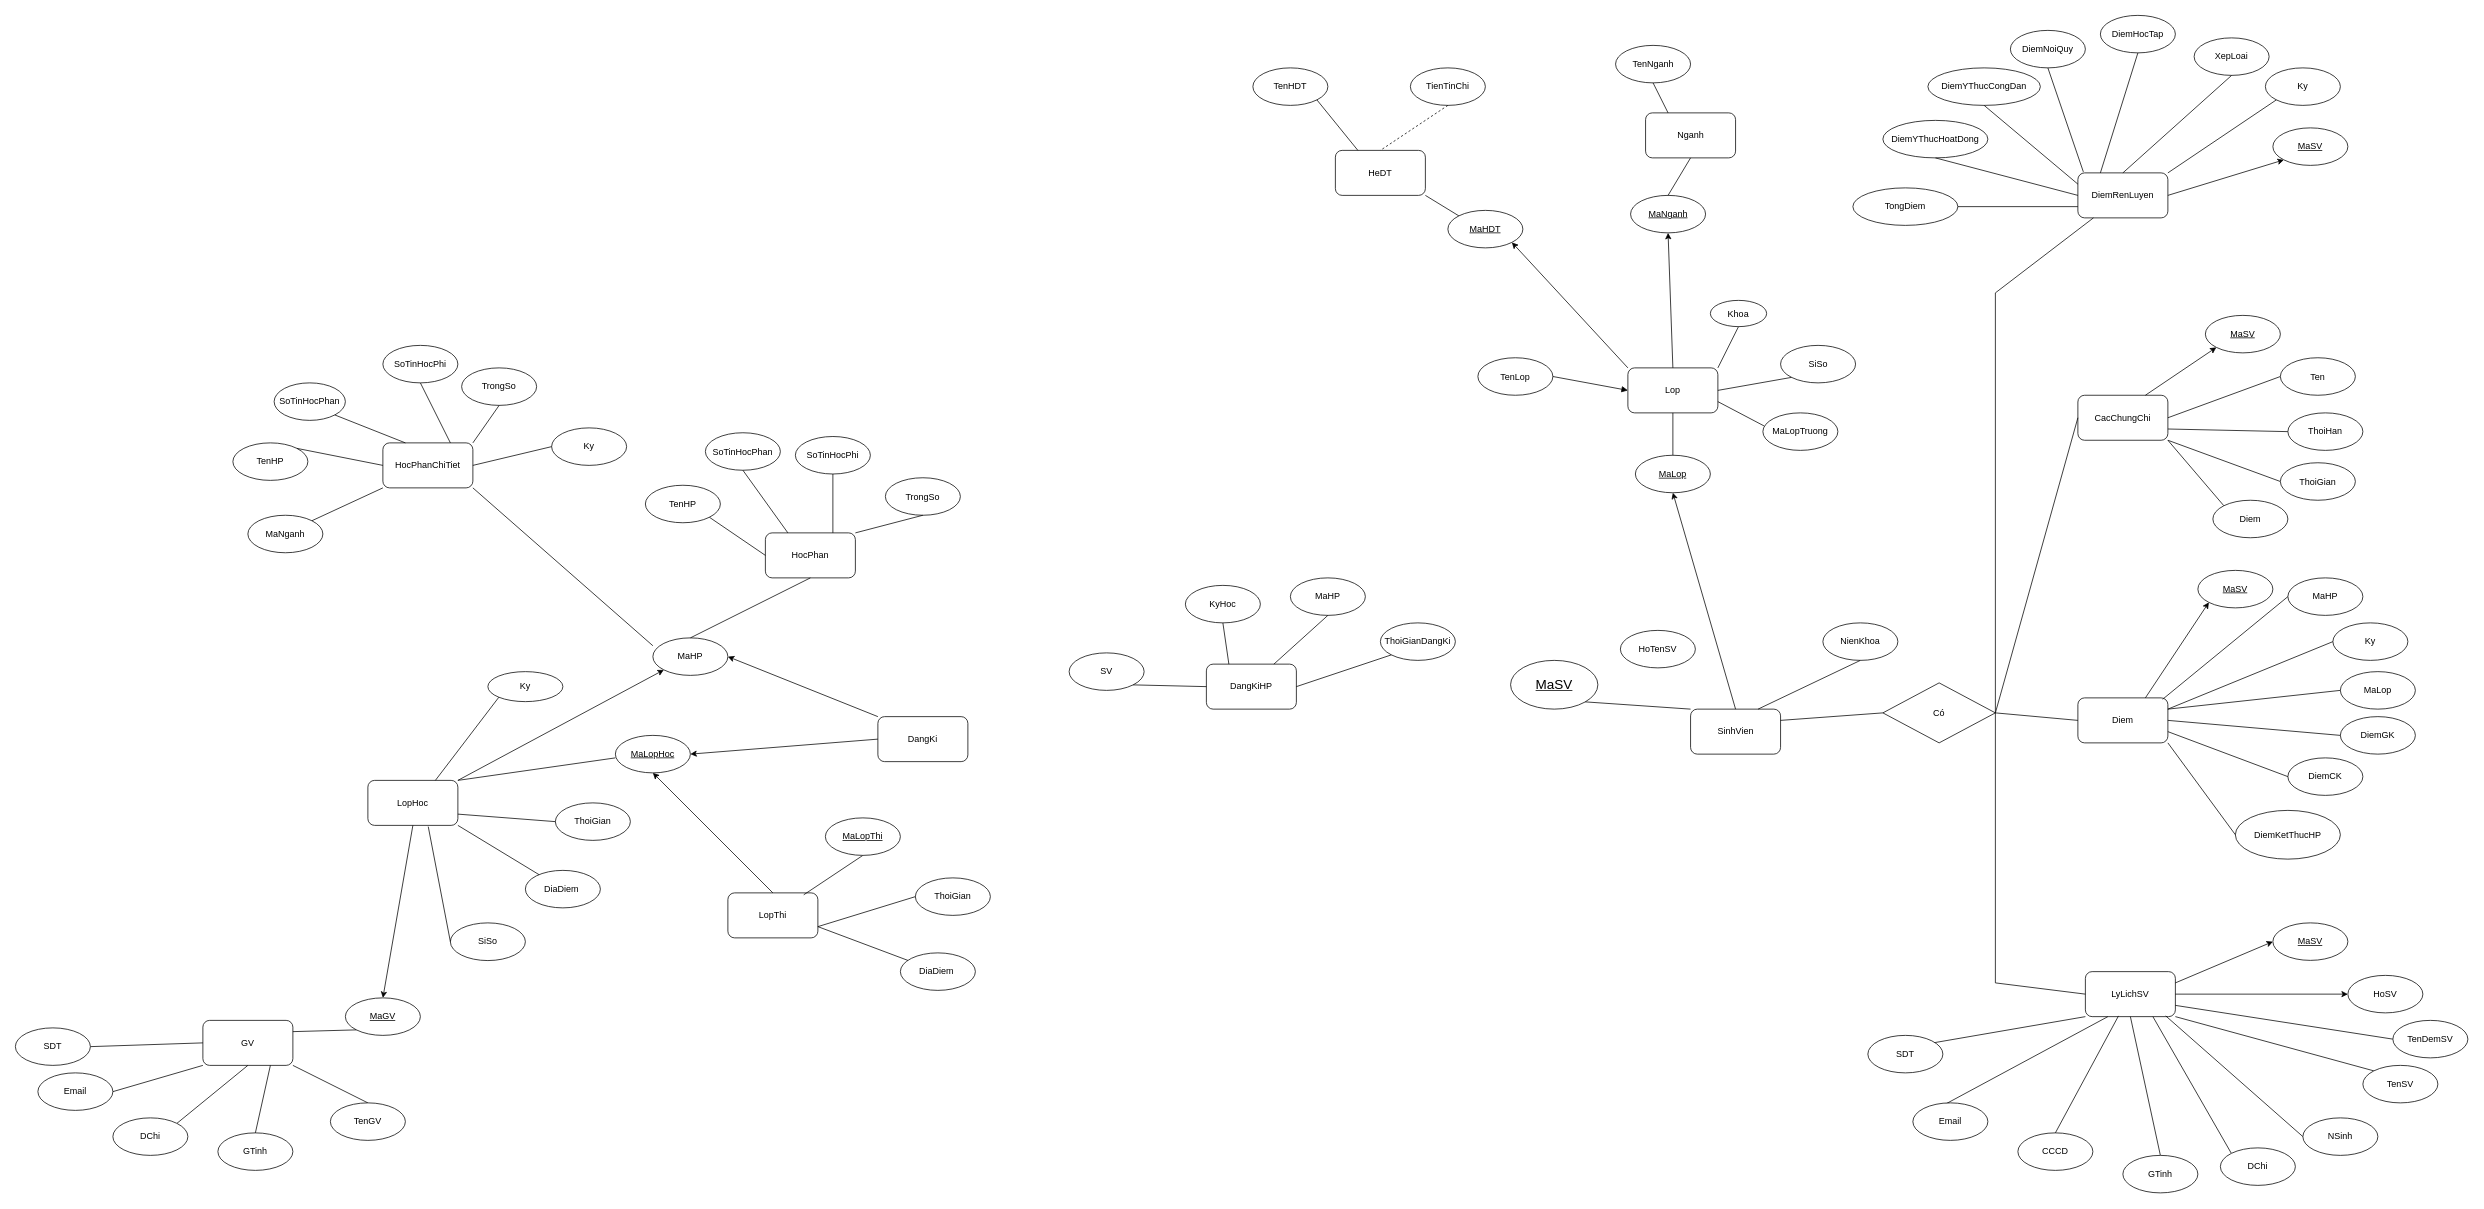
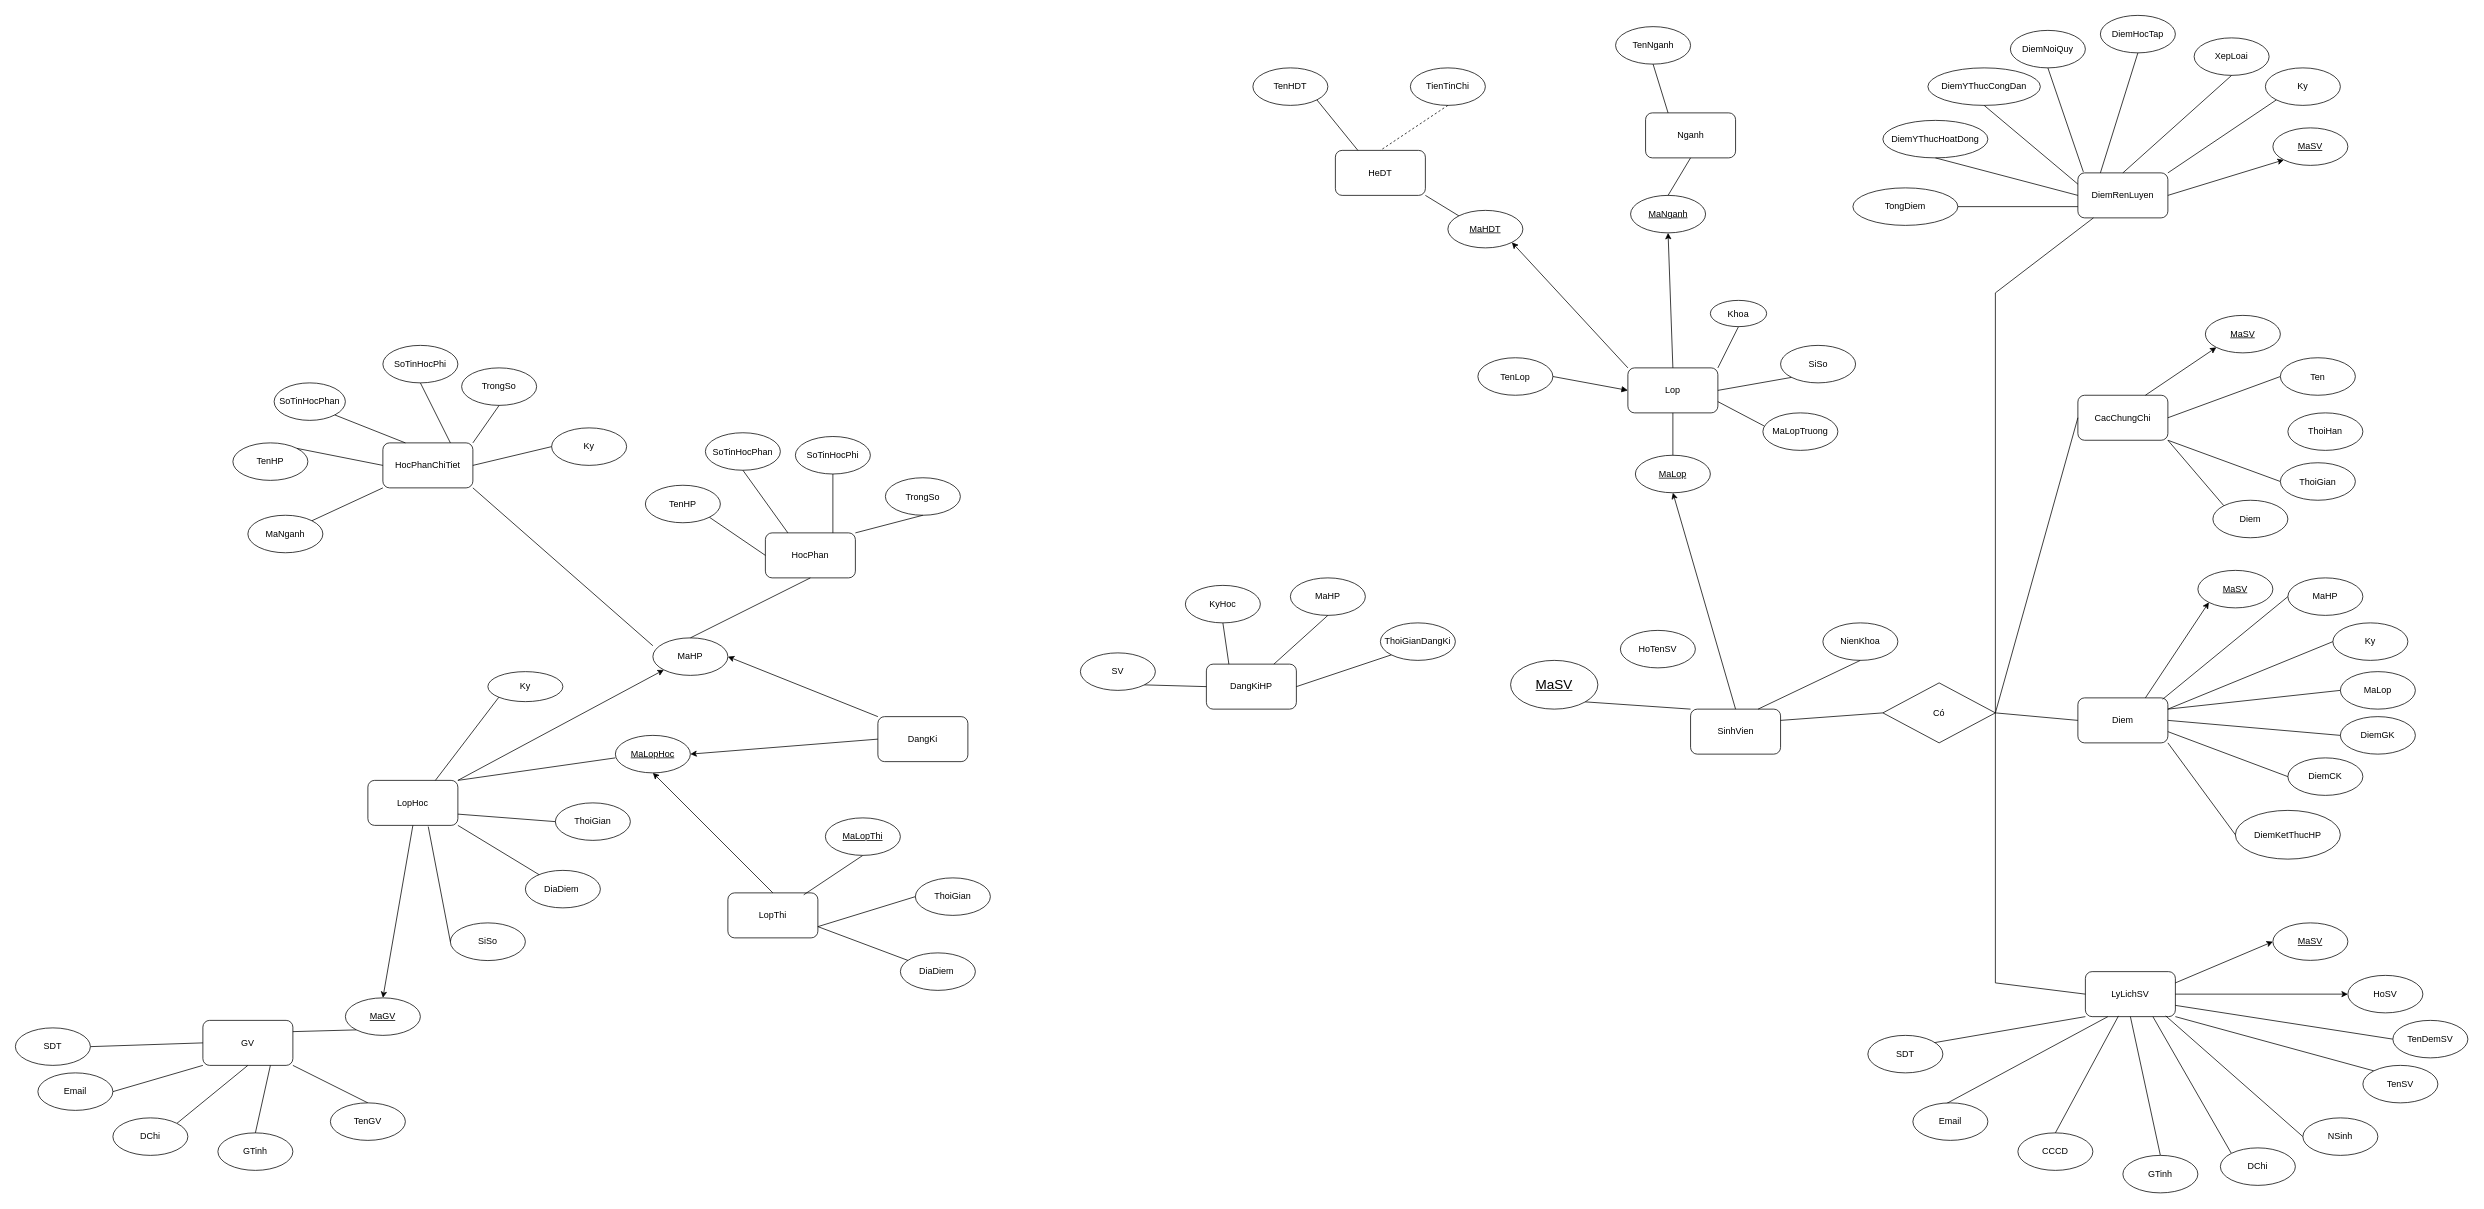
(1653, 64) -> (1653, 45)
(2228, 430) -> none
(1107, 672) -> (1118, 672)
